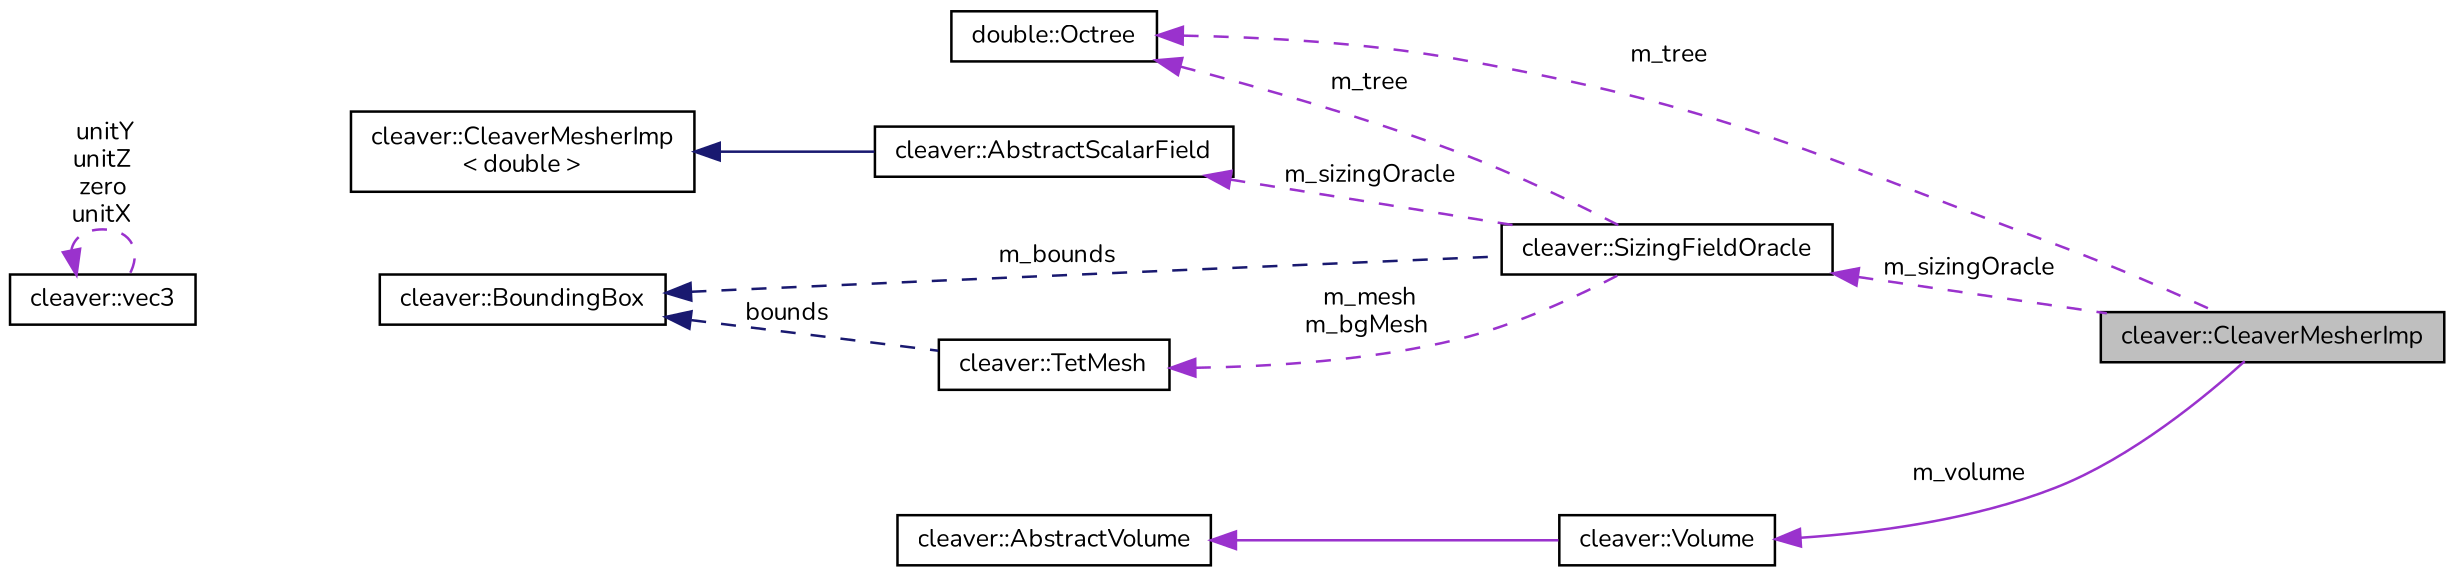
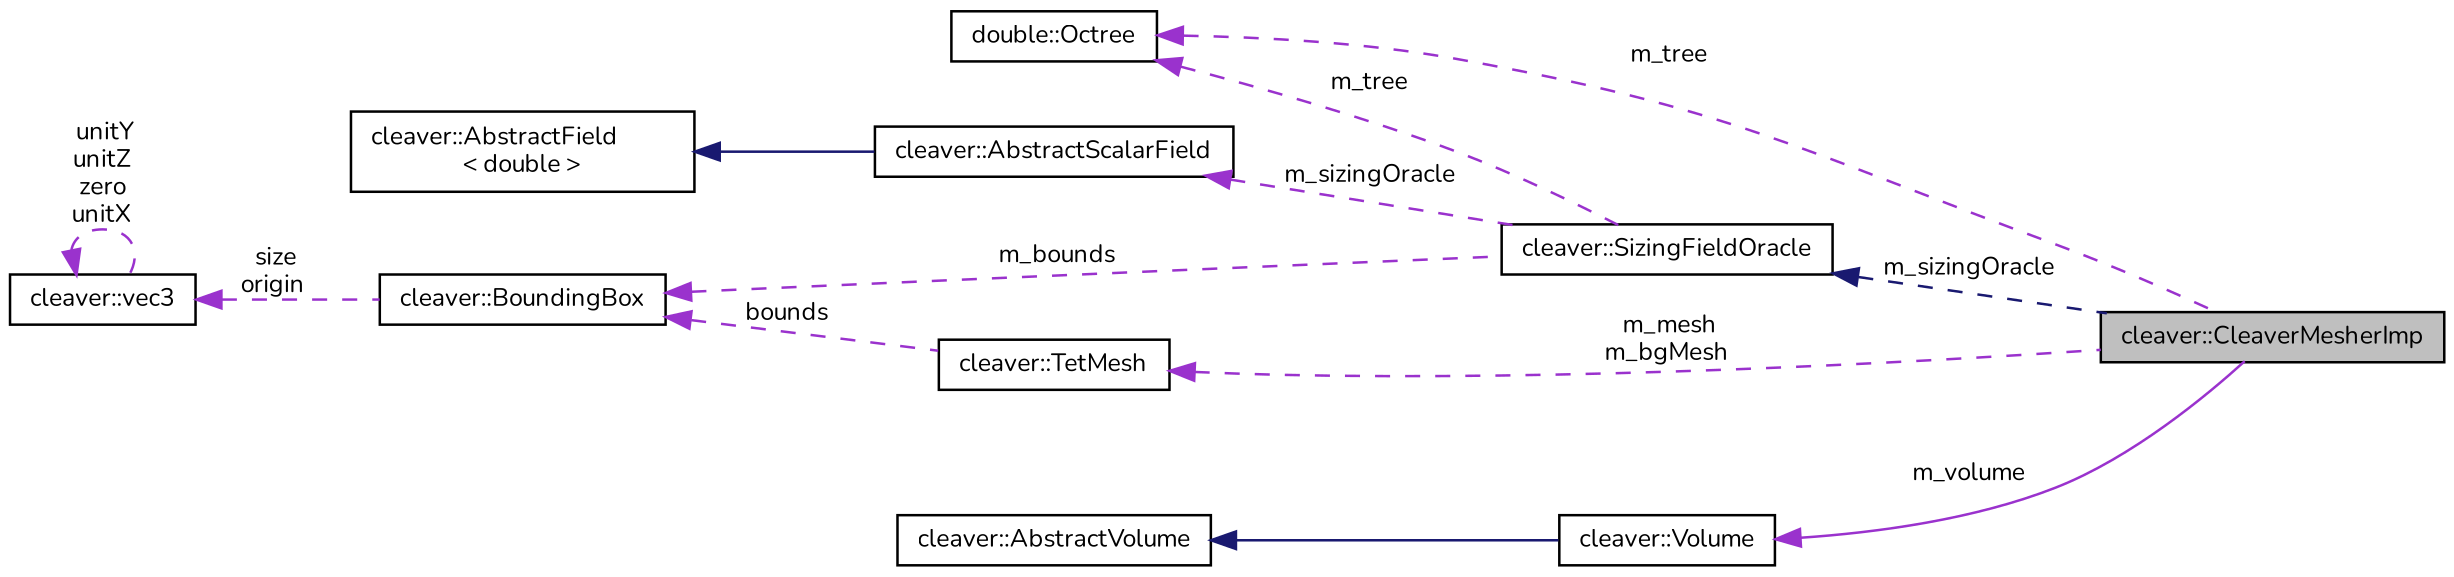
(523, 152) -> (523, 152)
(1096, 274) -> (1096, 274)
(1983, 295) -> (1983, 295)
none -> (301, 300)
(815, 335) -> (815, 335)
(1415, 348) -> (1648, 372)
(1397, 540) -> (1397, 540)
